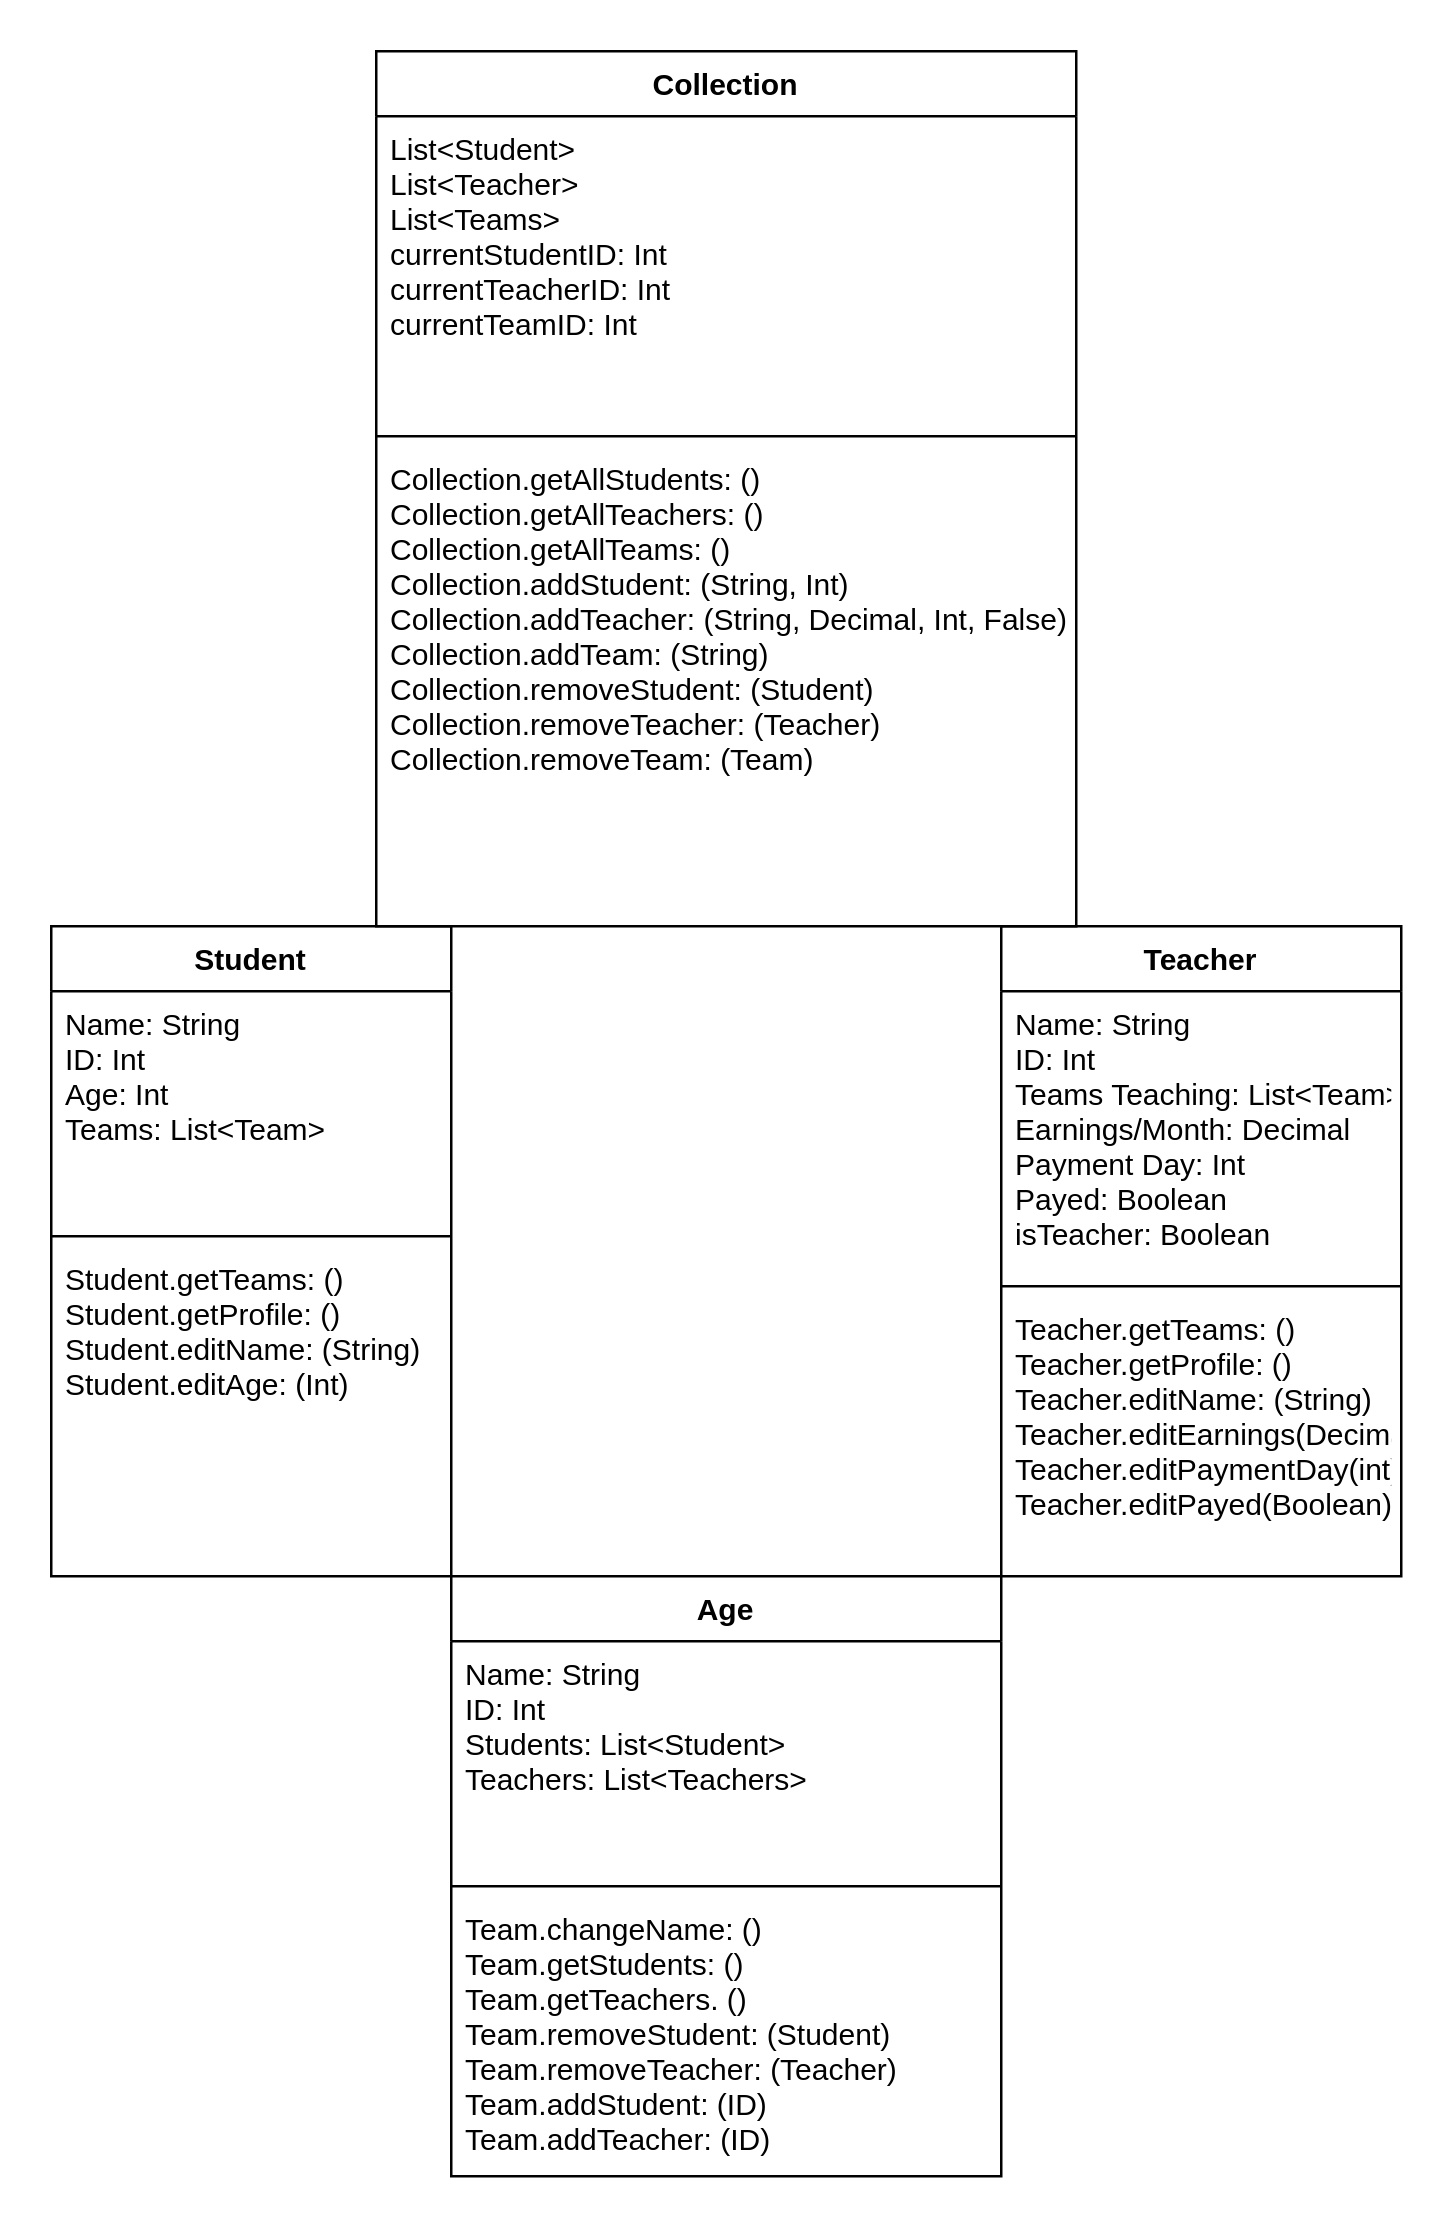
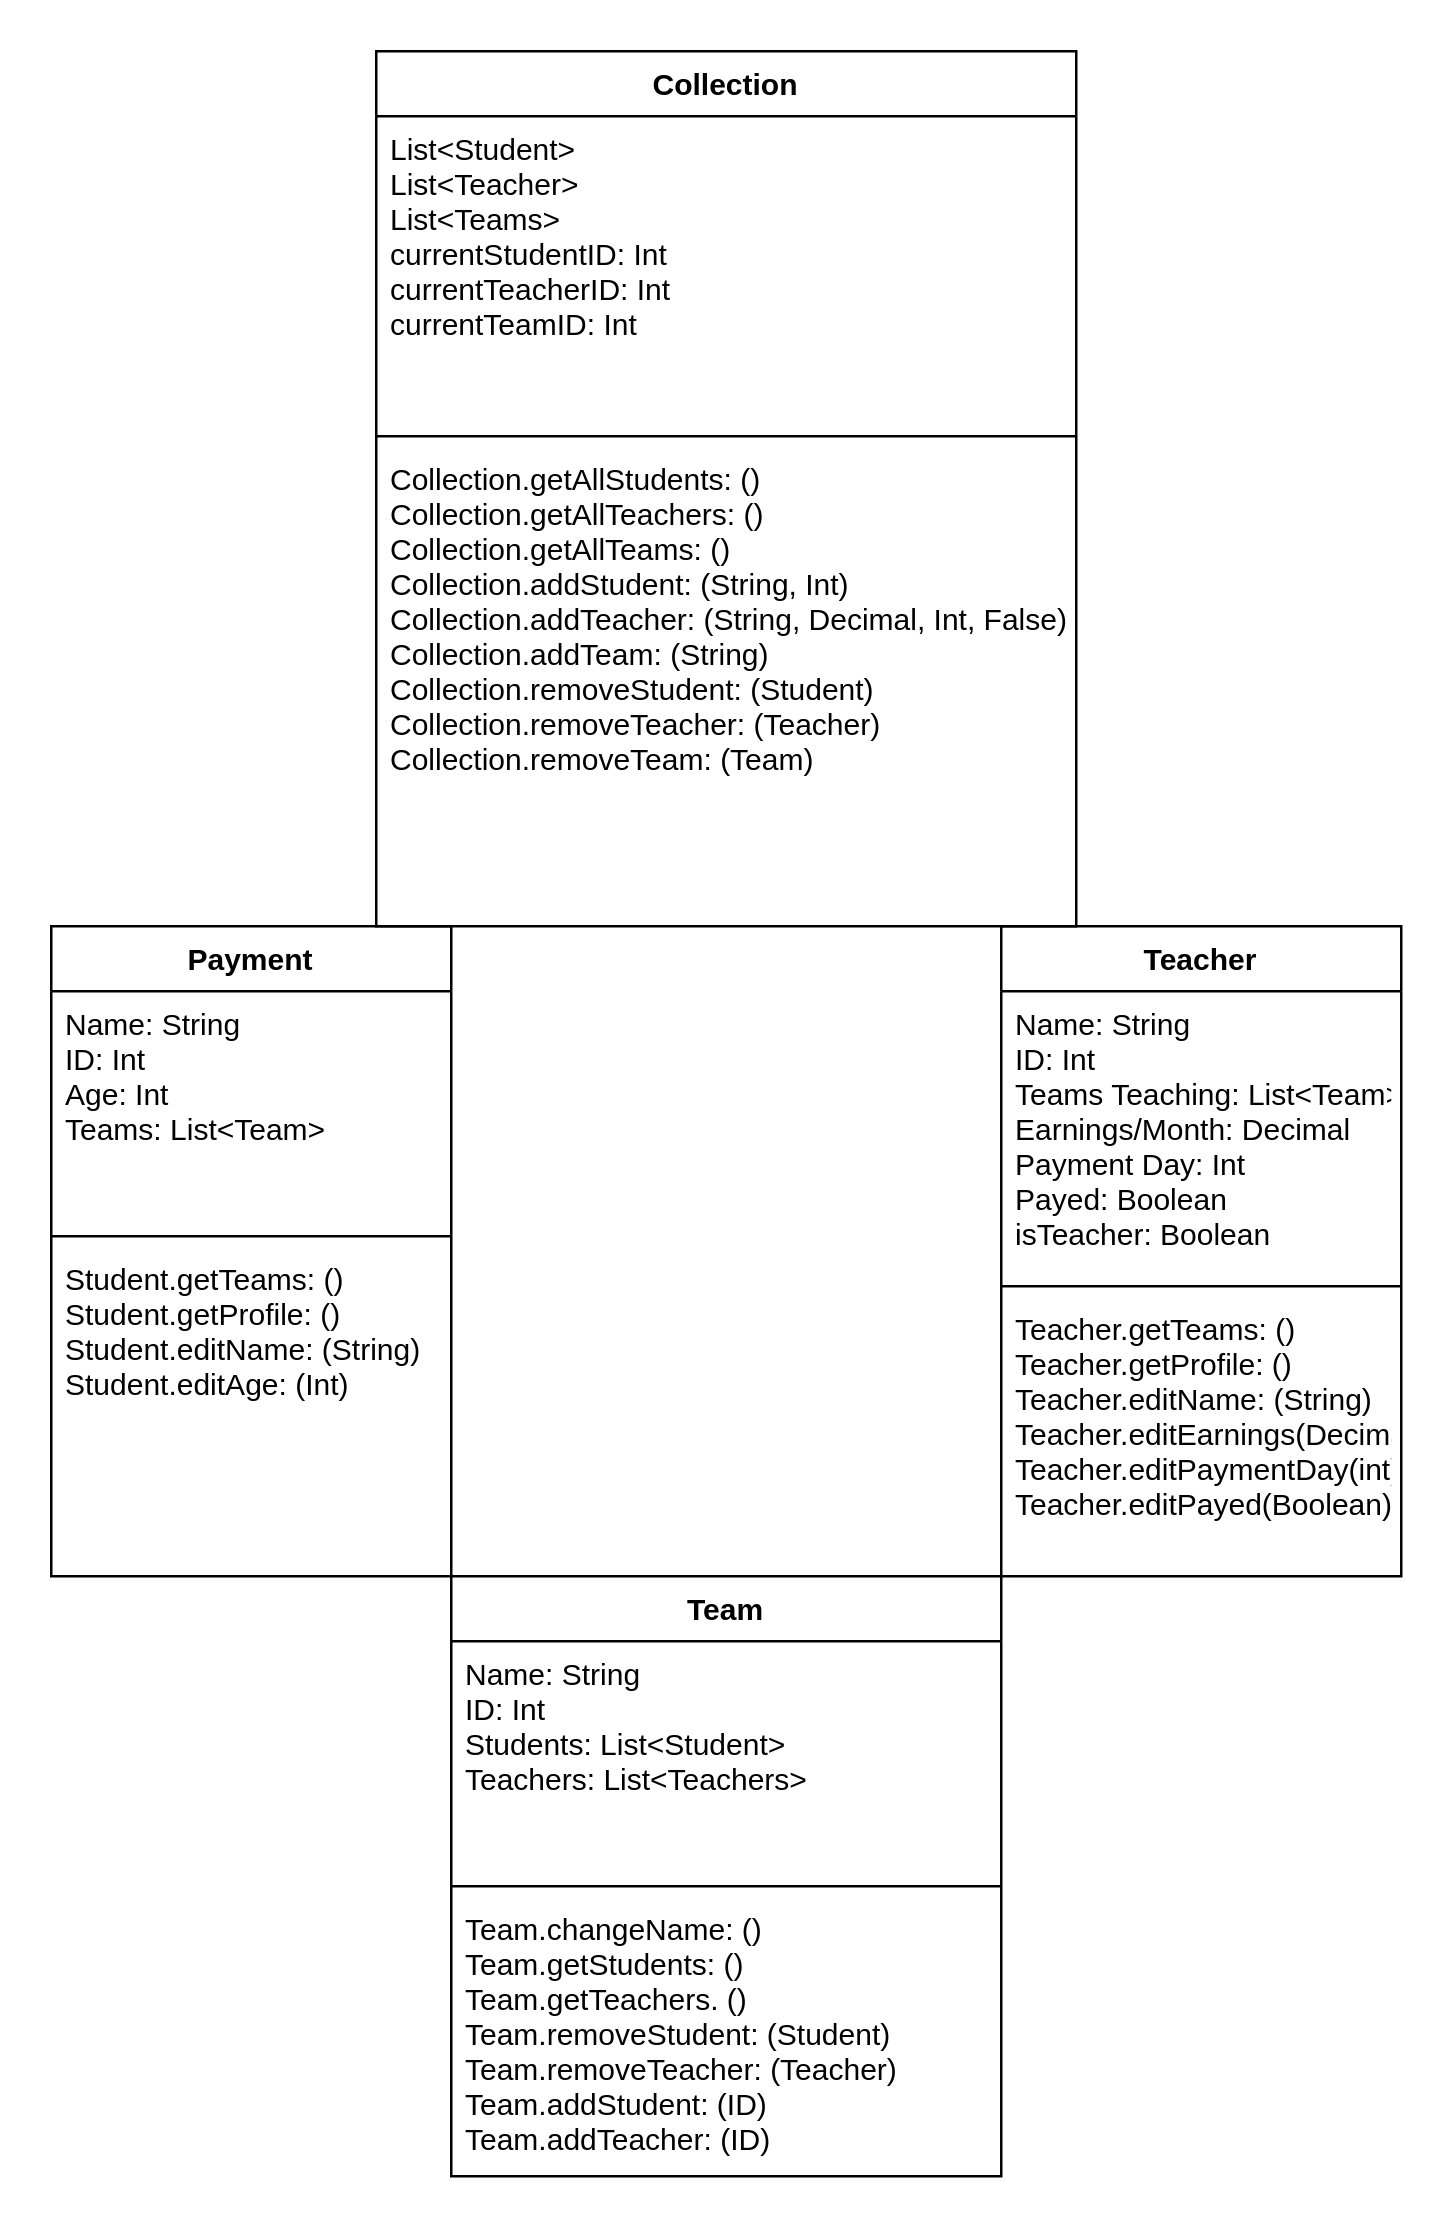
(250, 960) -> (250, 960)
(725, 1610) -> (725, 1610)
